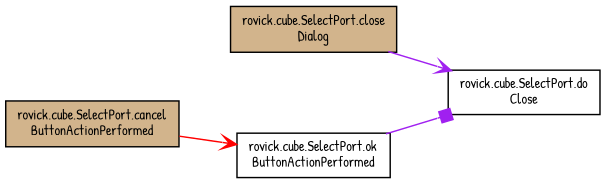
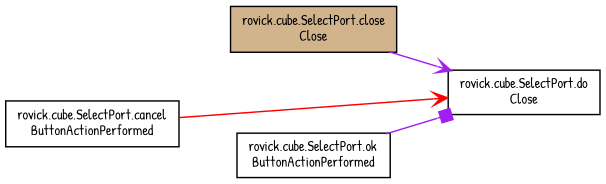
(314, 29) -> (314, 29)
(92, 124) -> (92, 124)
(201, 139) -> (306, 108)
